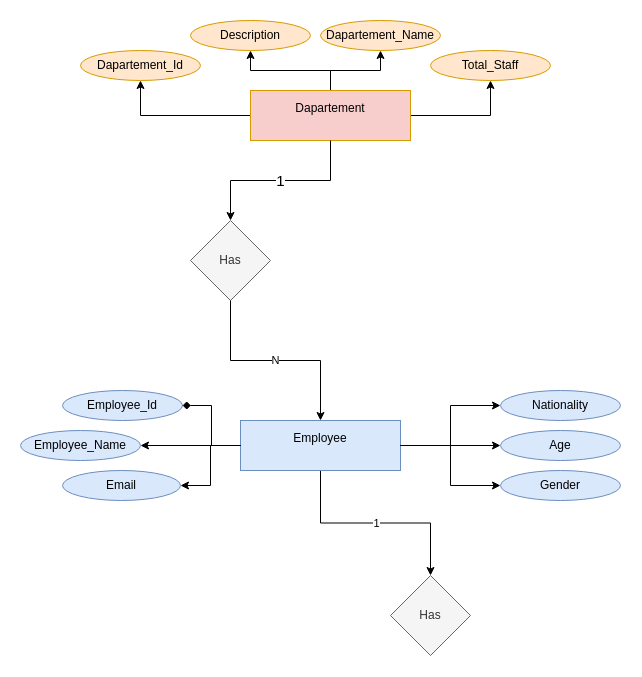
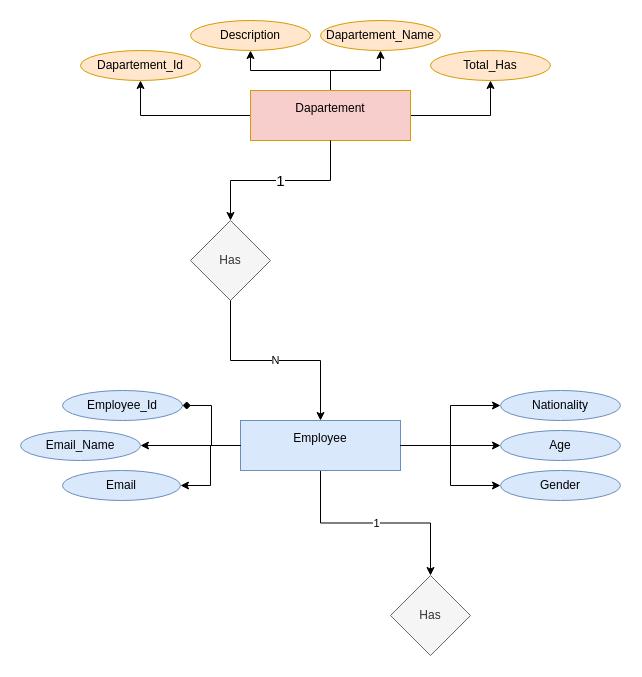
(491, 66) -> (491, 66)
(81, 446) -> (81, 446)
